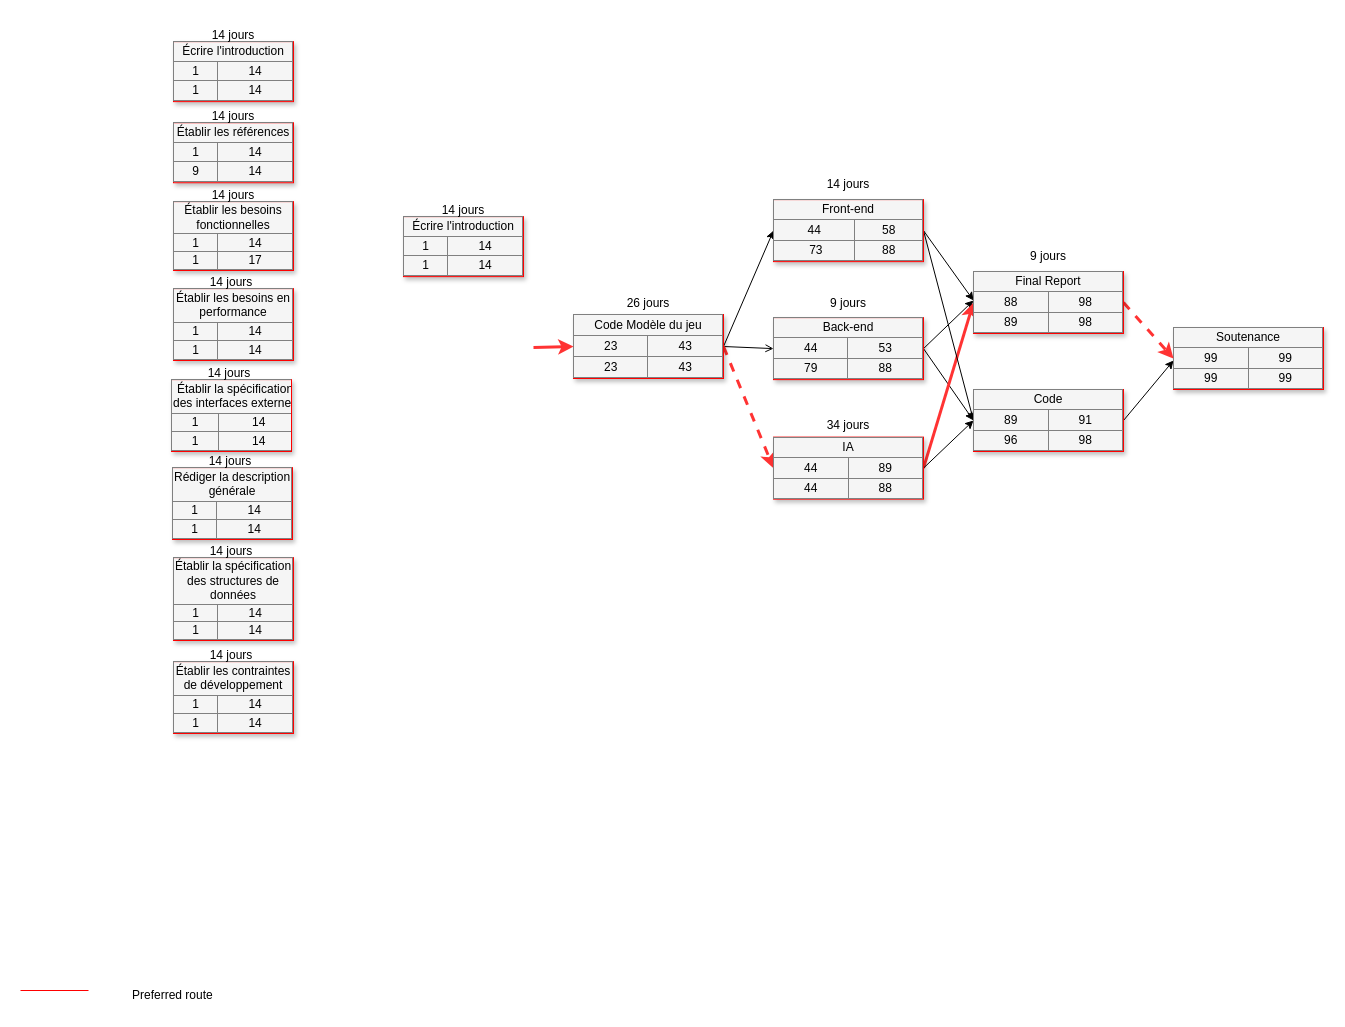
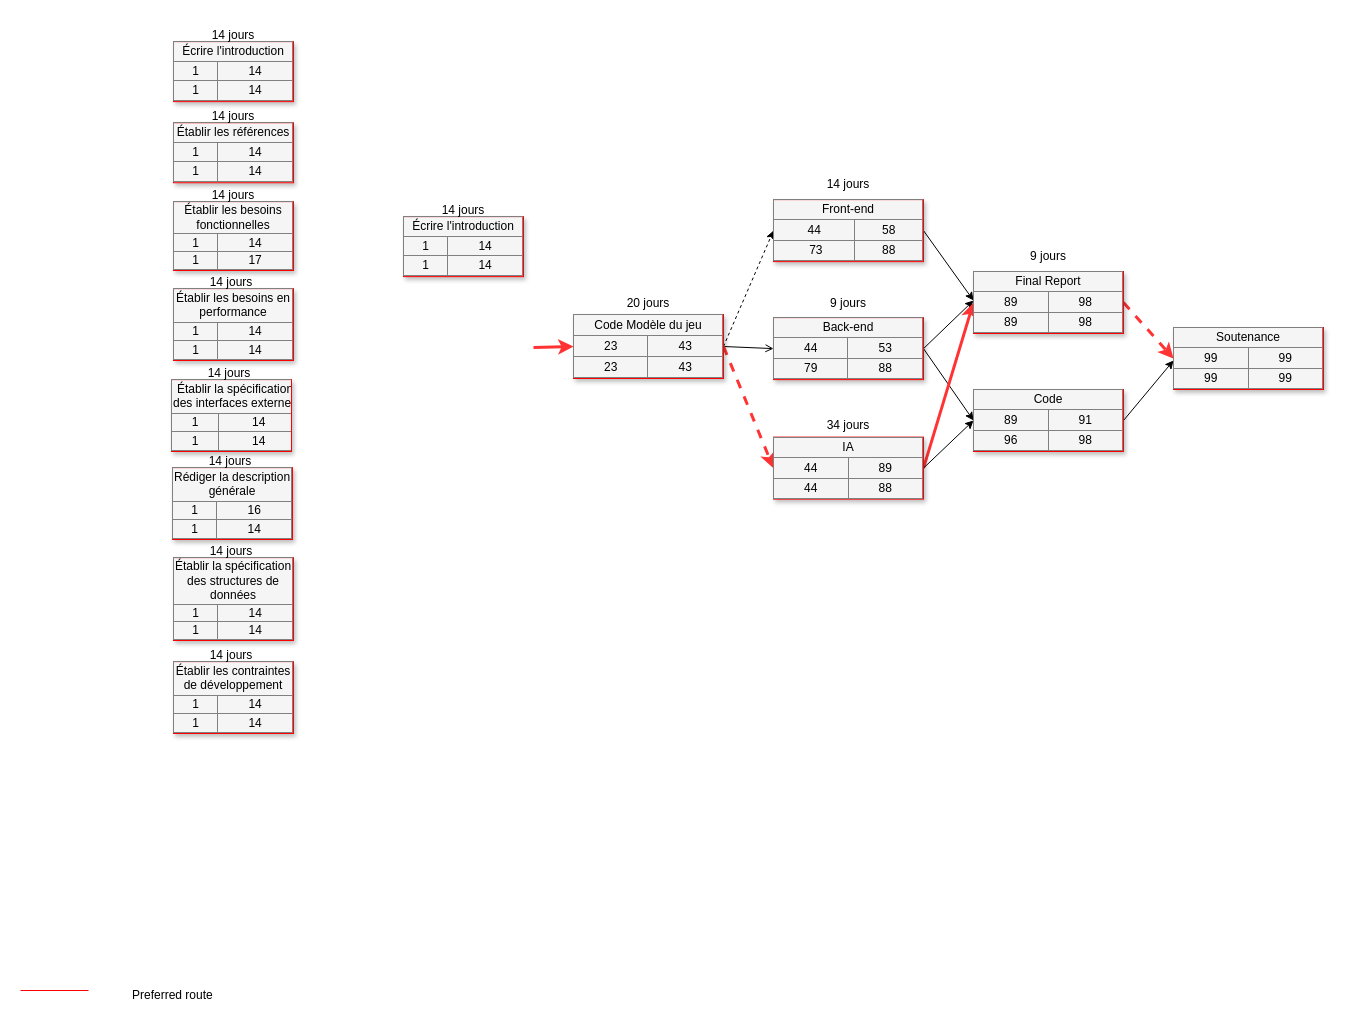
(234, 144) -> (234, 144)
(748, 290) -> (748, 290)
(1049, 300) -> (1049, 300)
(649, 304) -> (649, 304)
(949, 326) -> none
(233, 496) -> (233, 496)
